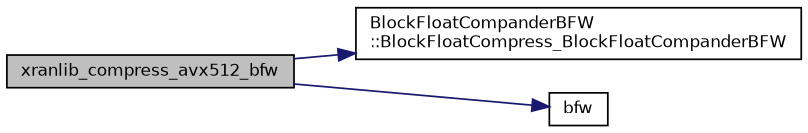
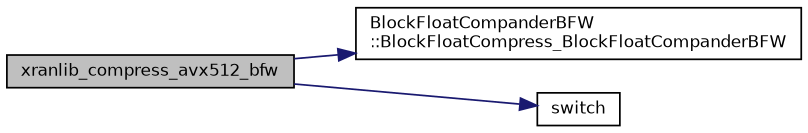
(579, 109) -> (579, 109)
